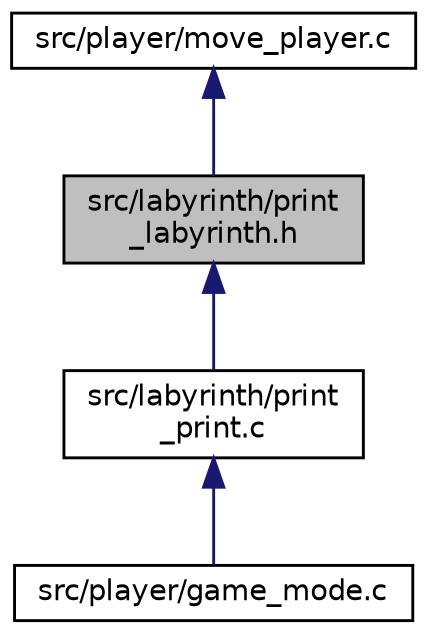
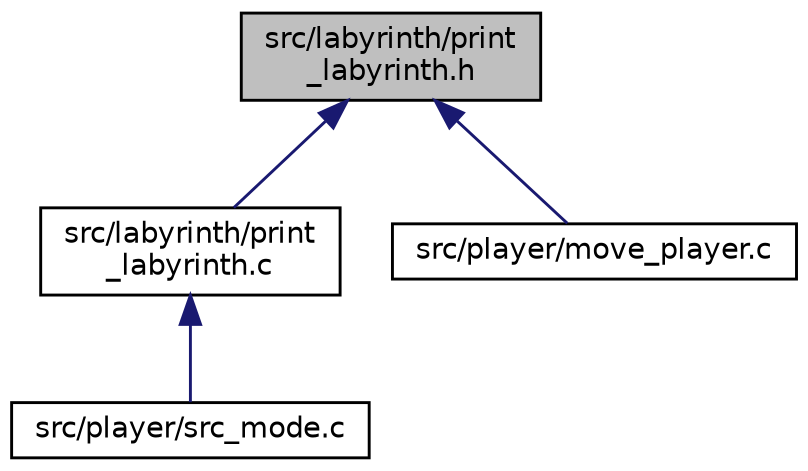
(214, 137) -> (512, 172)
(214, 414) -> (190, 251)
(214, 593) -> (190, 430)
